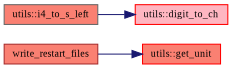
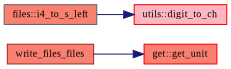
(51, 15) -> (50, 15)
(51, 54) -> (50, 54)
(182, 54) -> (180, 54)
